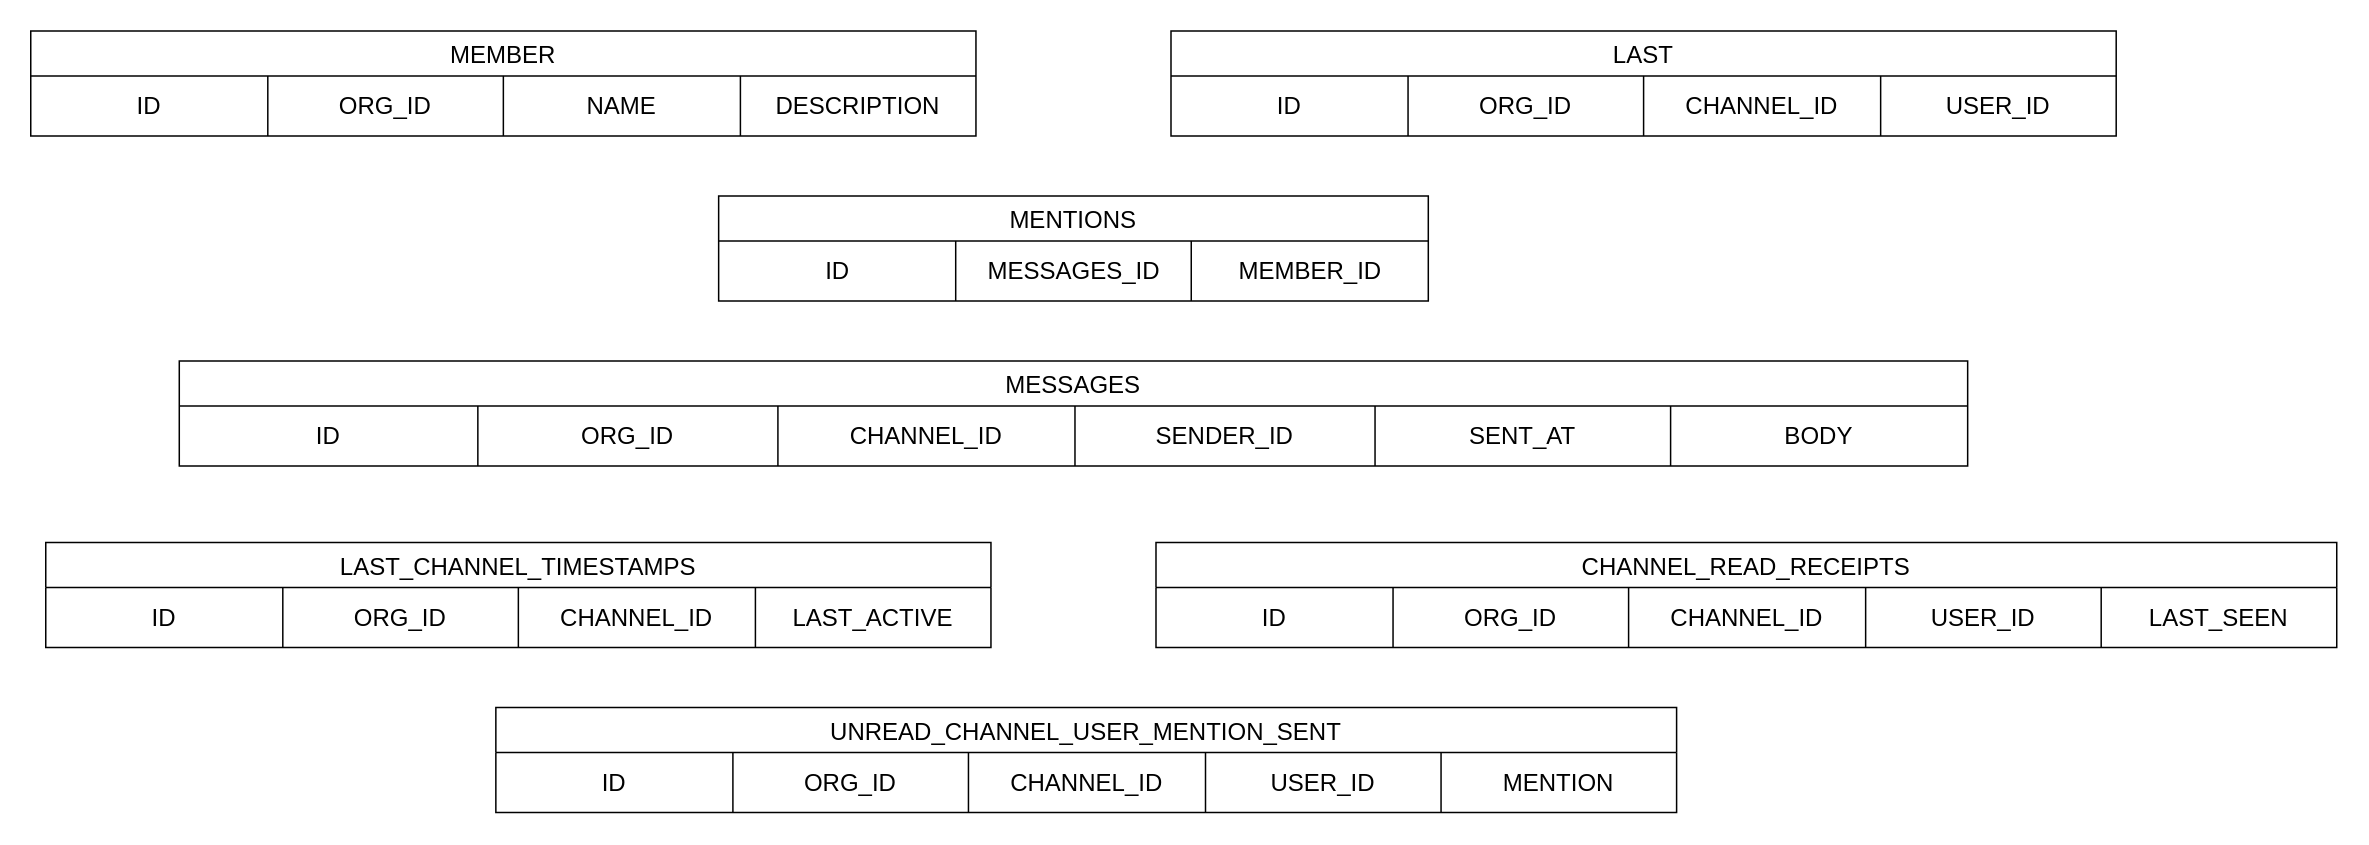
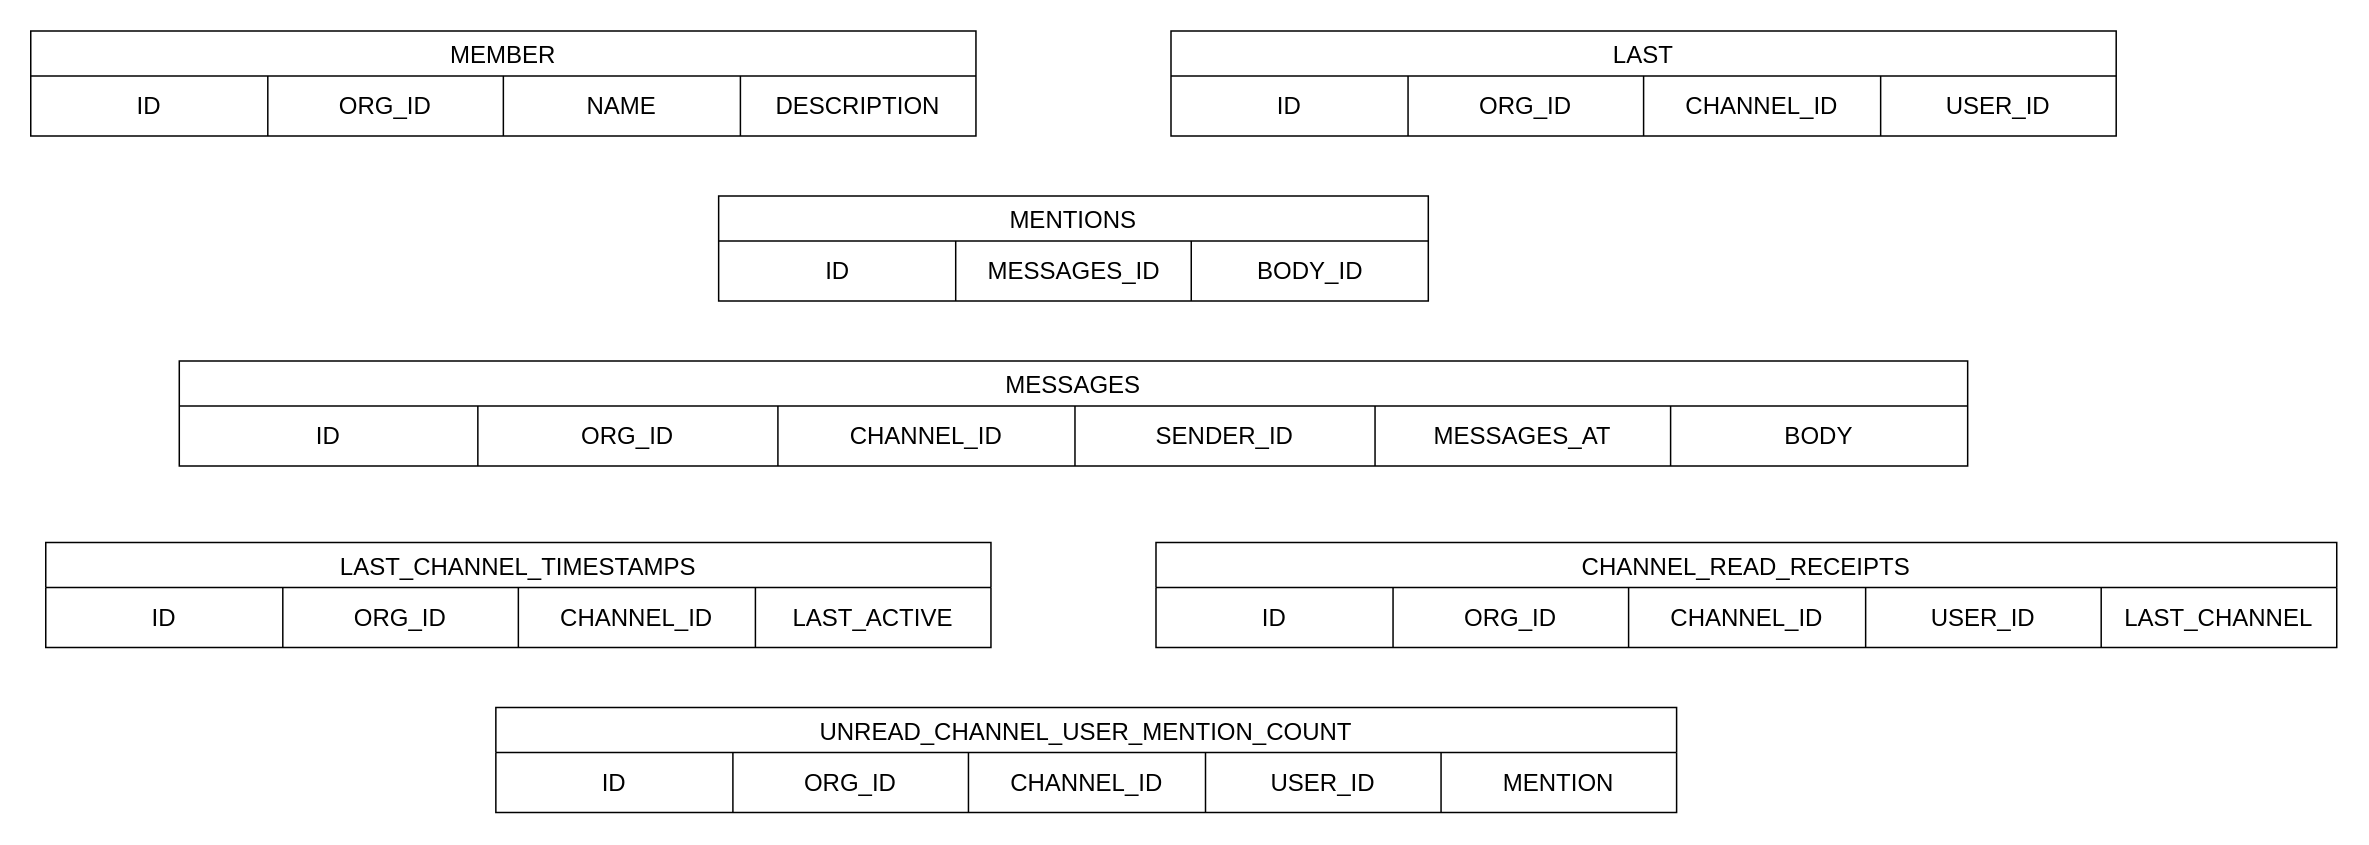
(1310, 271) -> (1310, 271)
(1523, 436) -> (1523, 436)
(2219, 617) -> (2219, 617)
(1085, 732) -> (1085, 732)
